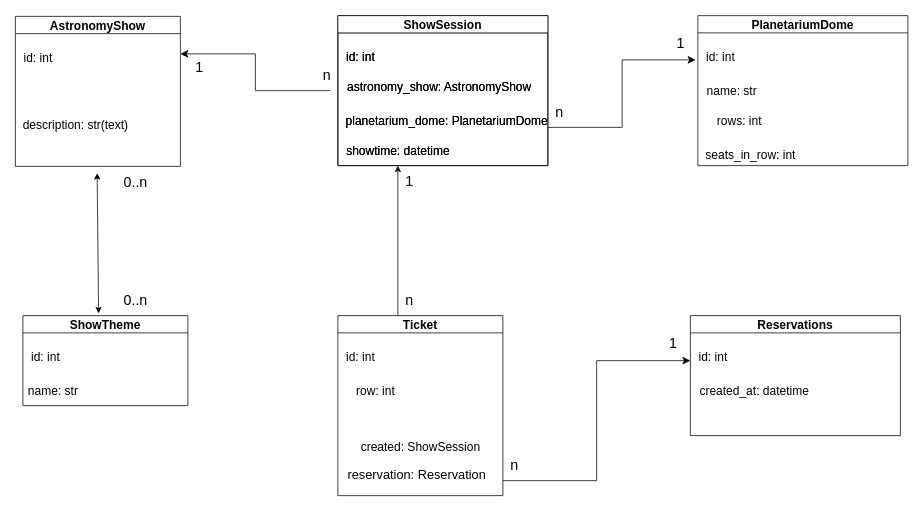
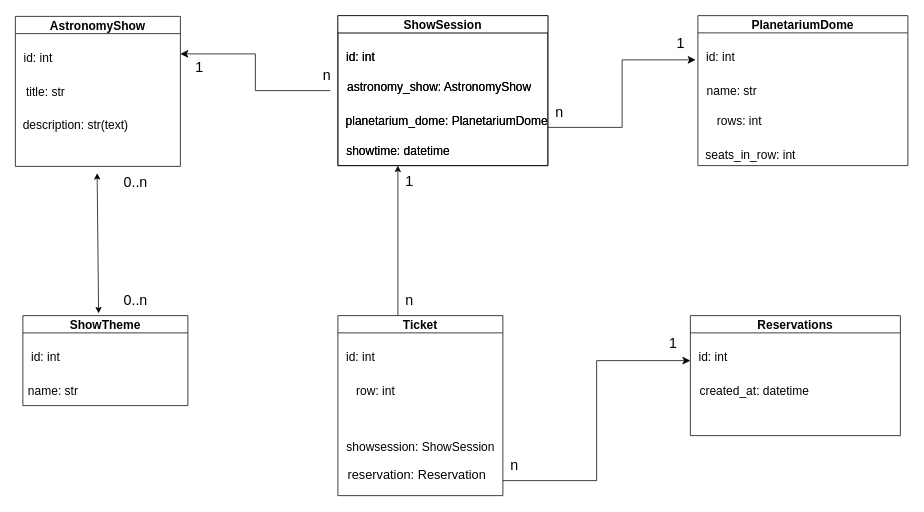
none -> (45, 91)
(421, 447) -> (421, 447)
